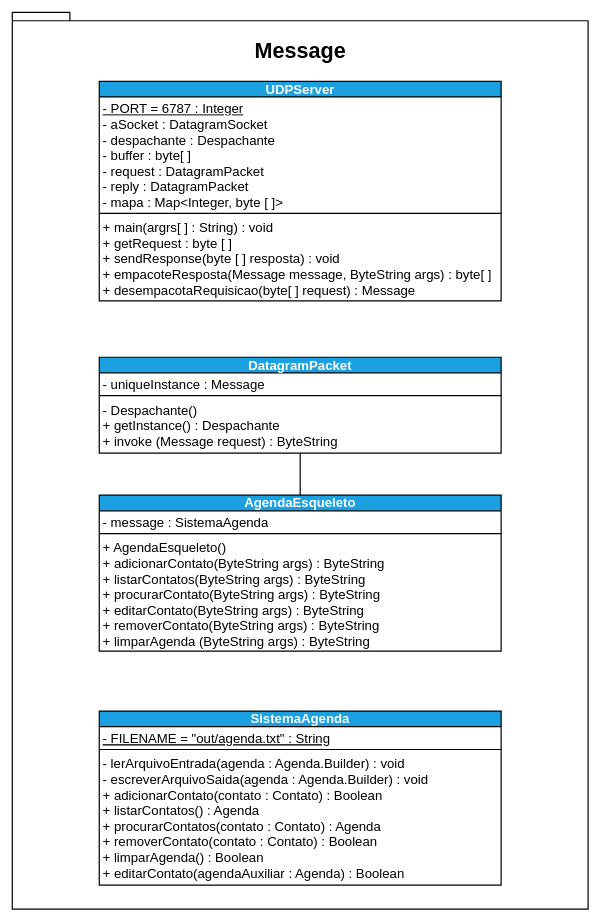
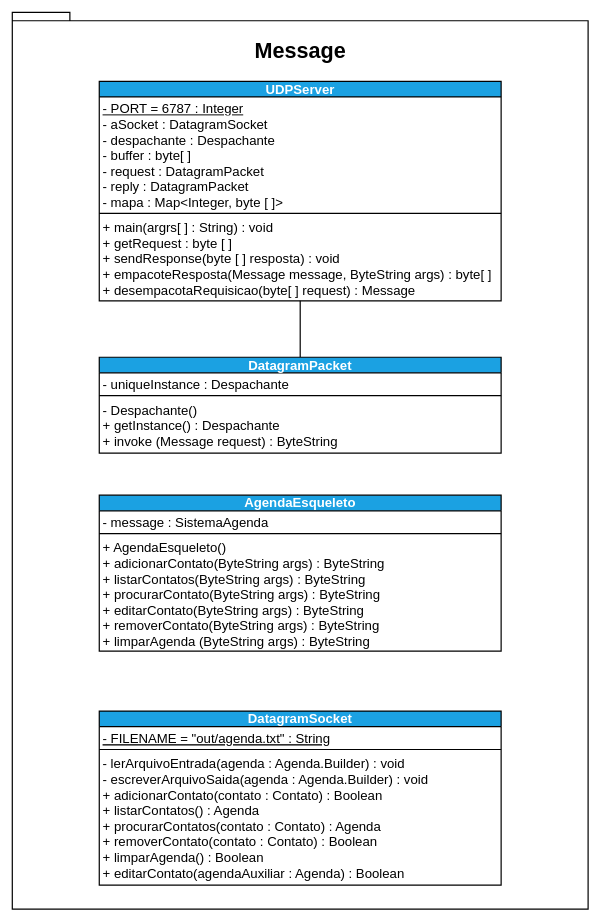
none -> (300, 330)
(190, 385) -> (205, 385)
(300, 475) -> none
(300, 719) -> (300, 719)
